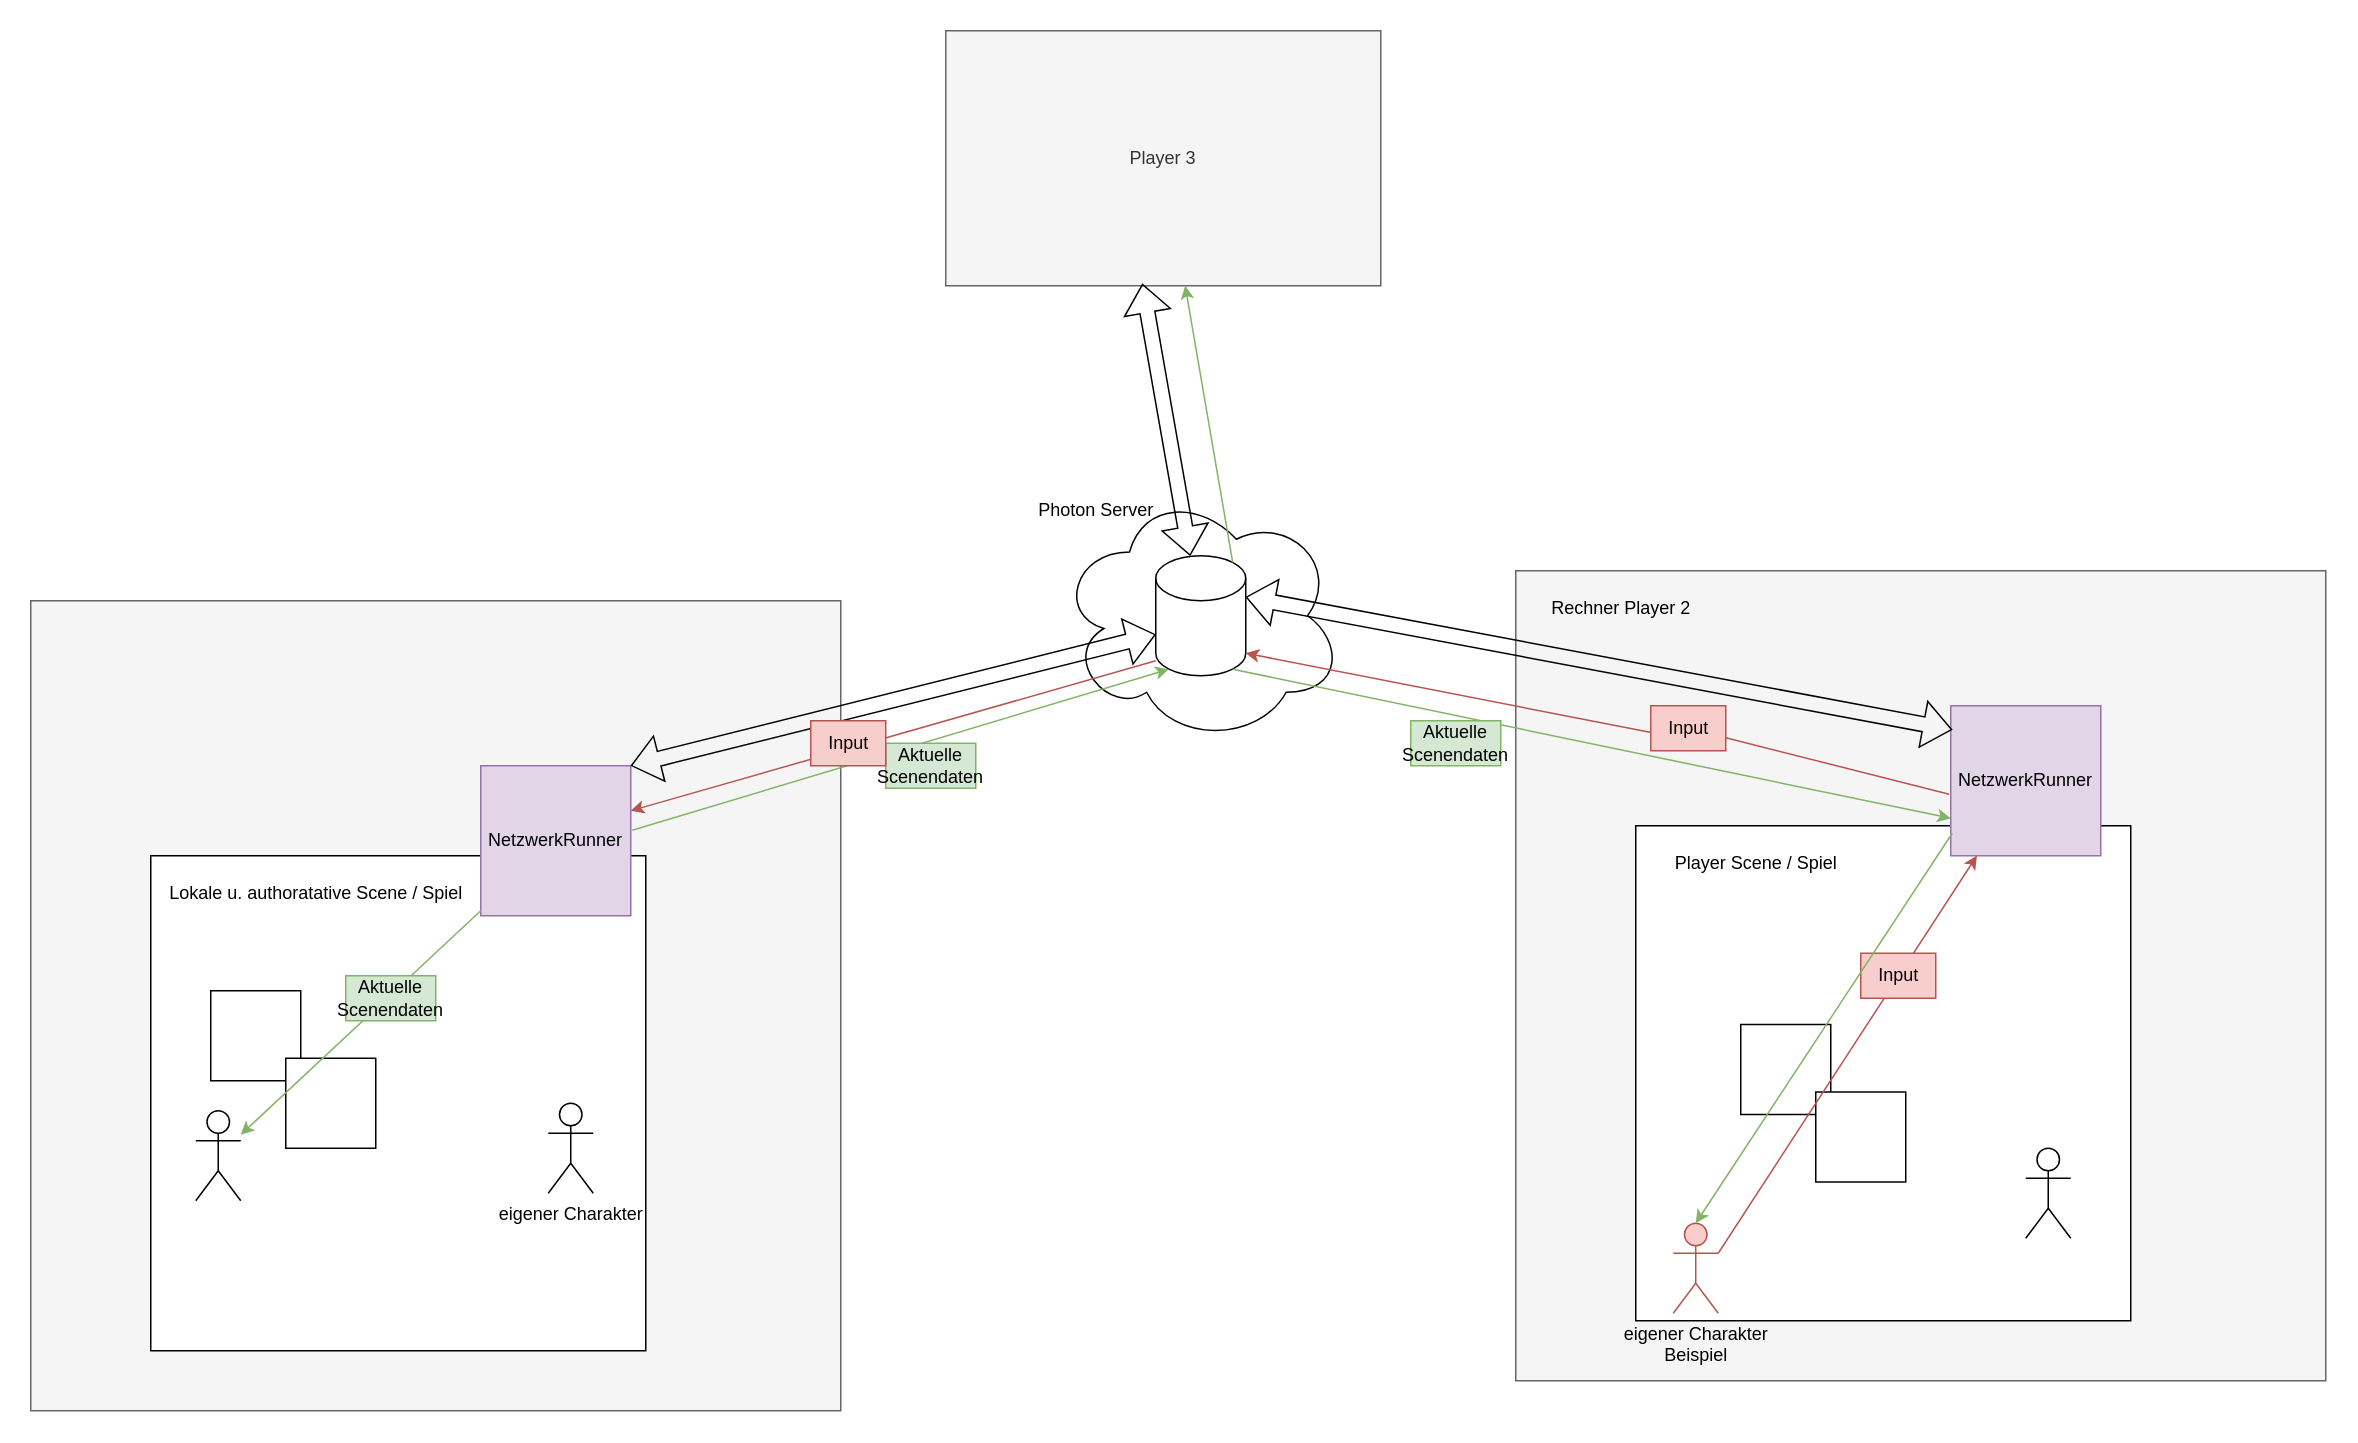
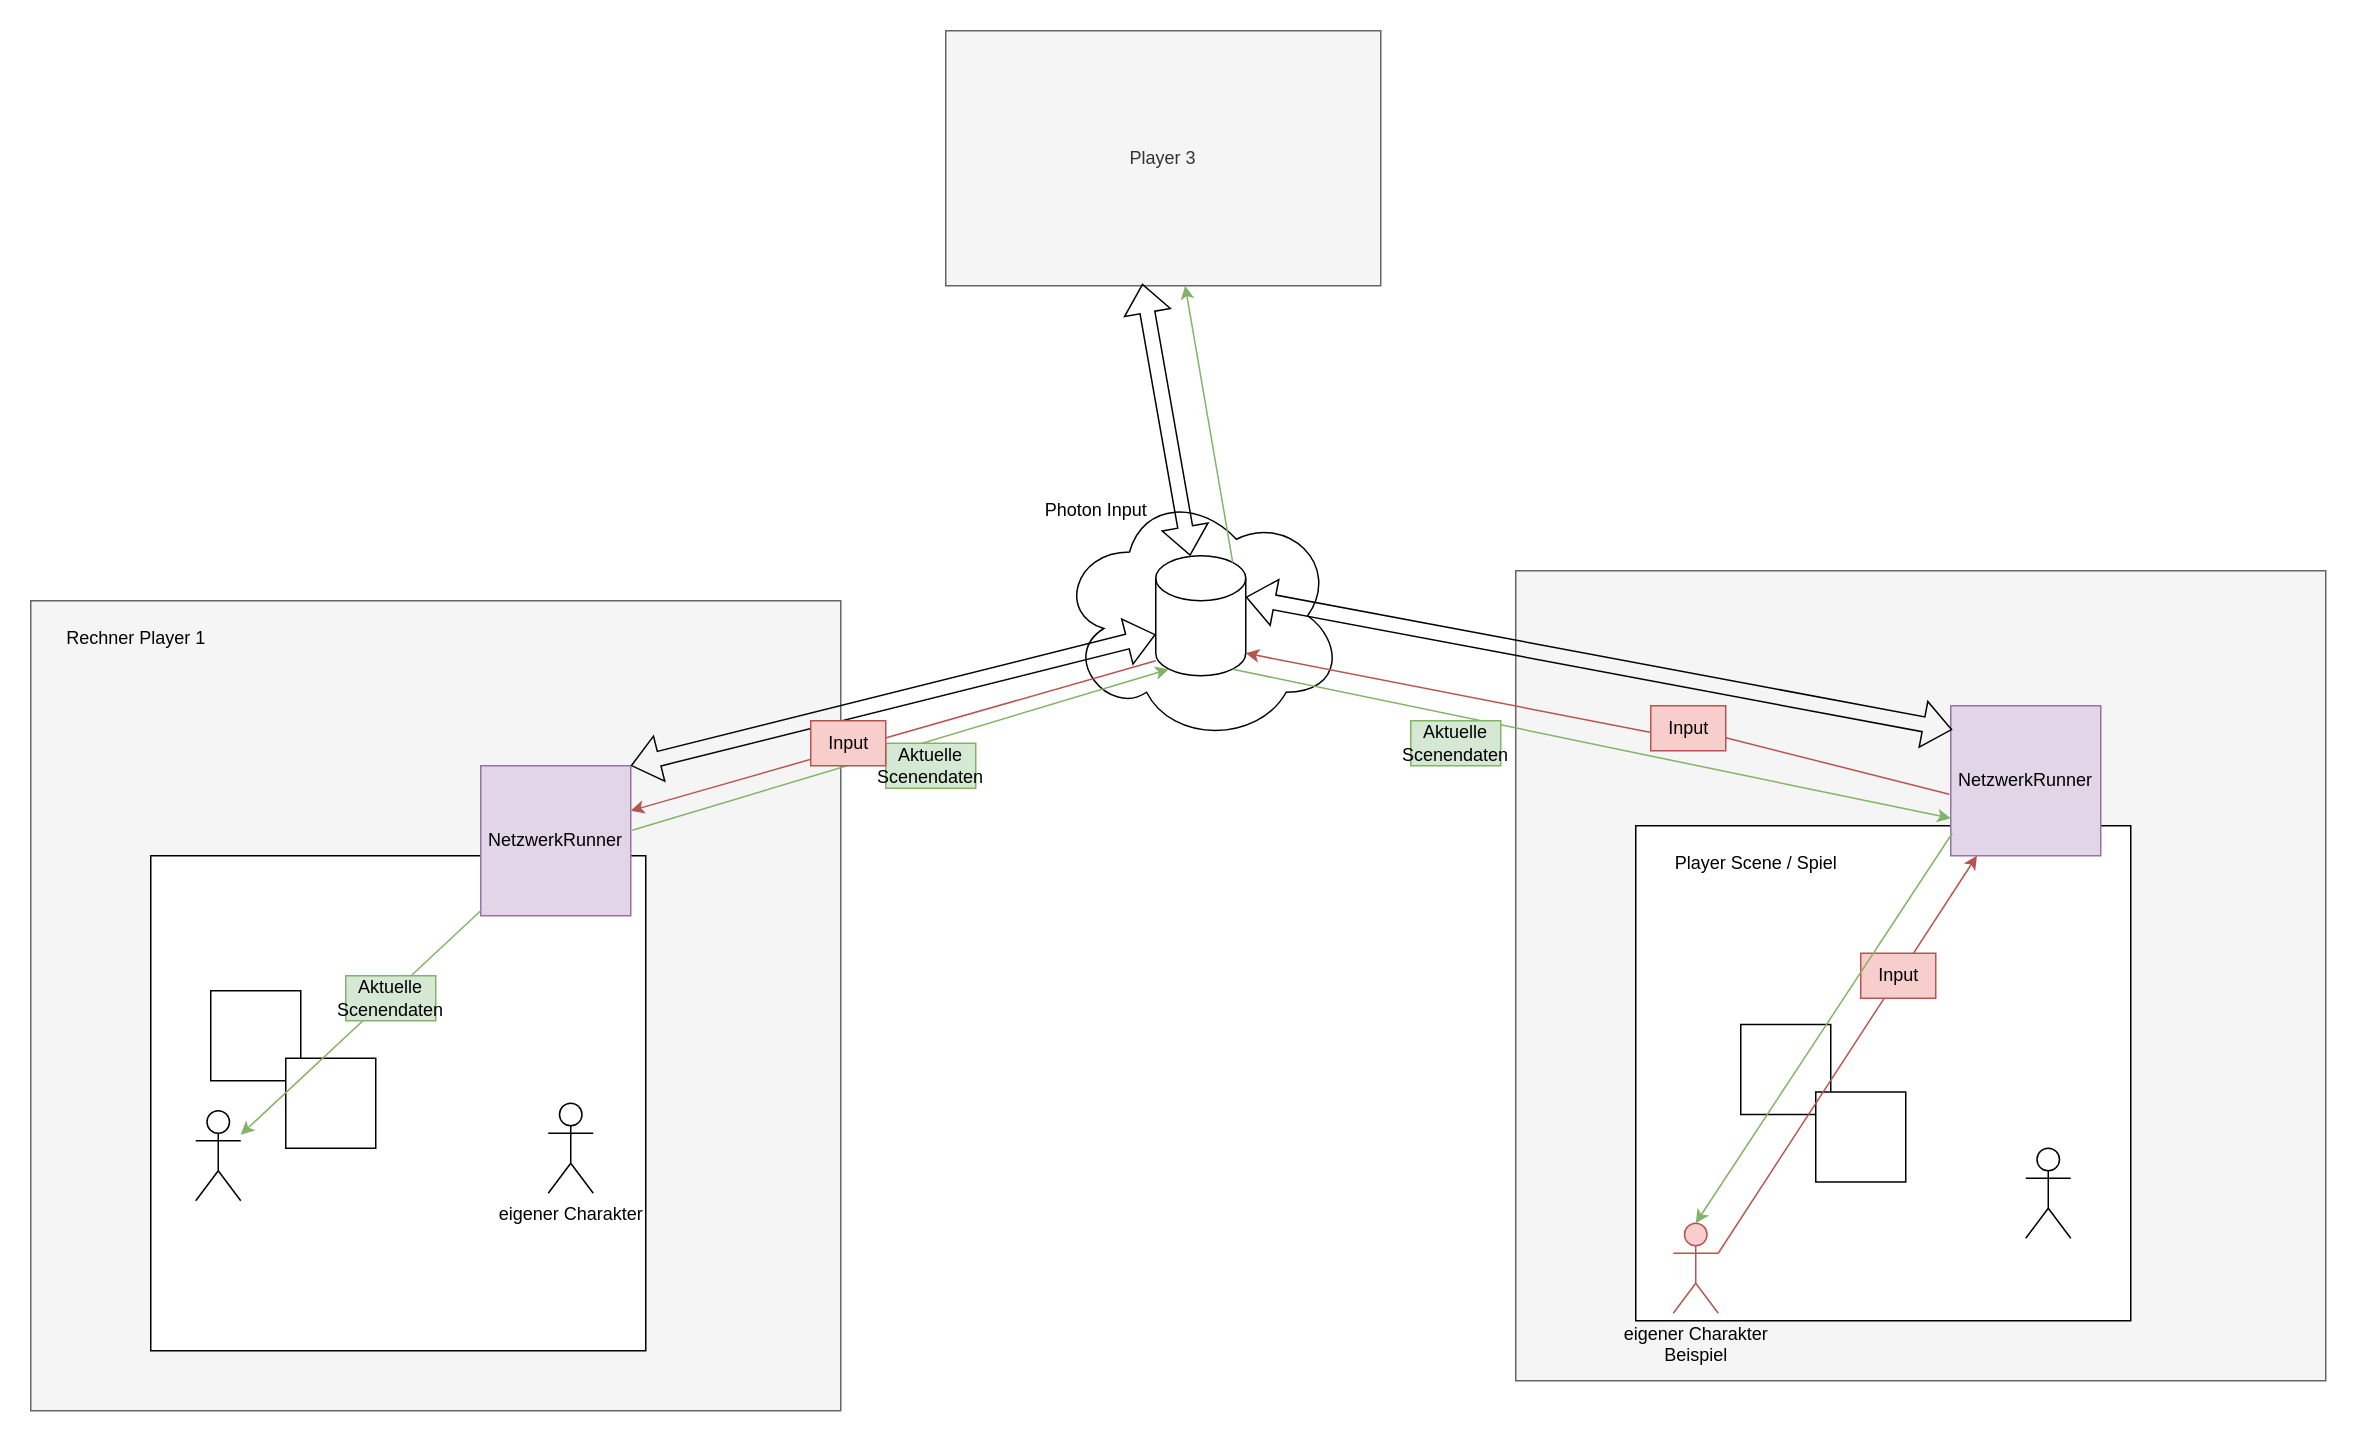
(1097, 511) -> (1097, 511)
(1621, 608) -> none
none -> (136, 638)
(316, 893) -> none
